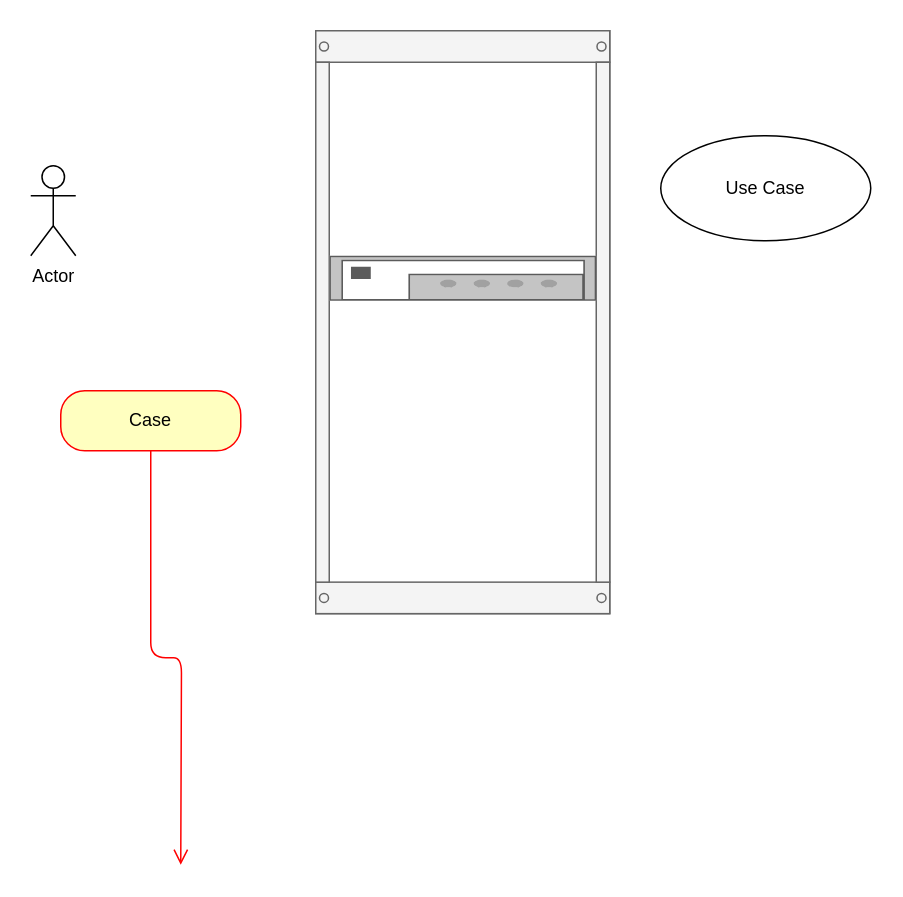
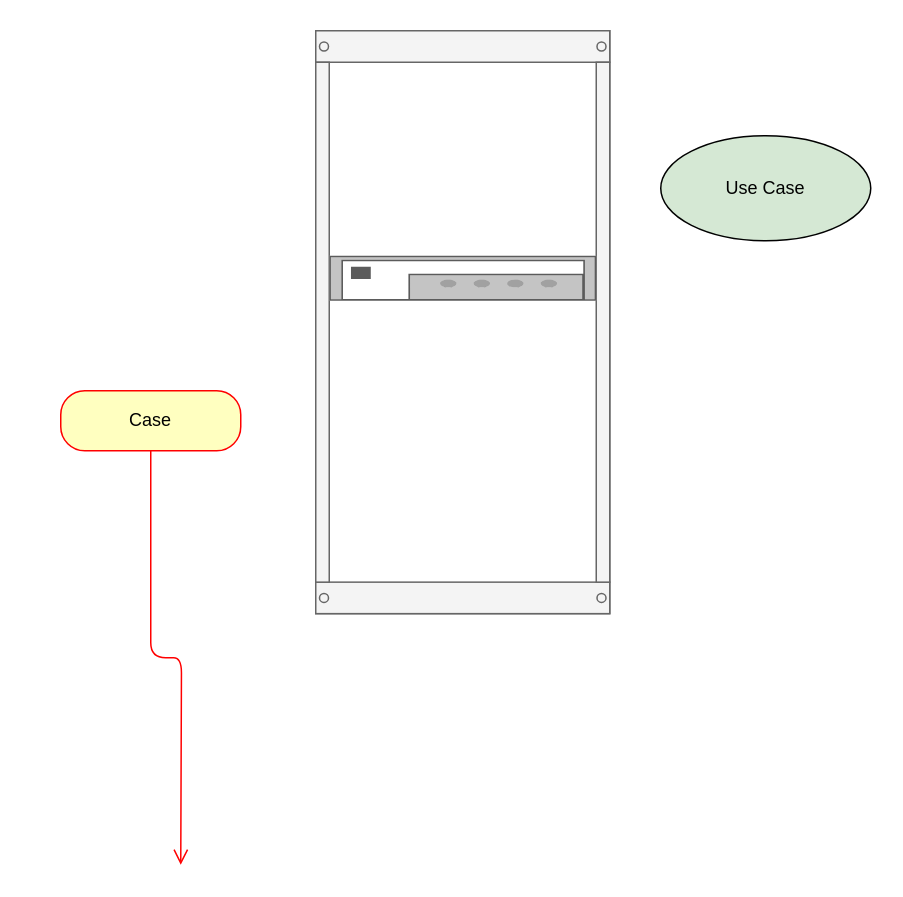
(766, 188) -> (766, 188)
(53, 211) -> none
